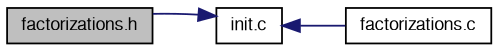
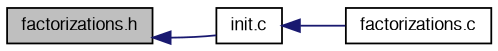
(175, 14) -> (193, 37)
